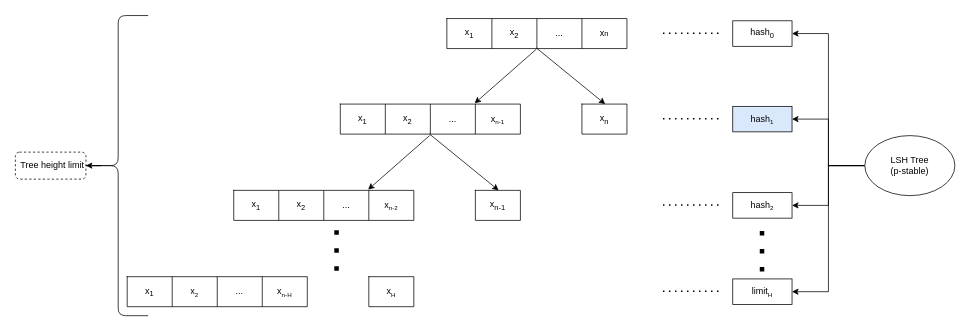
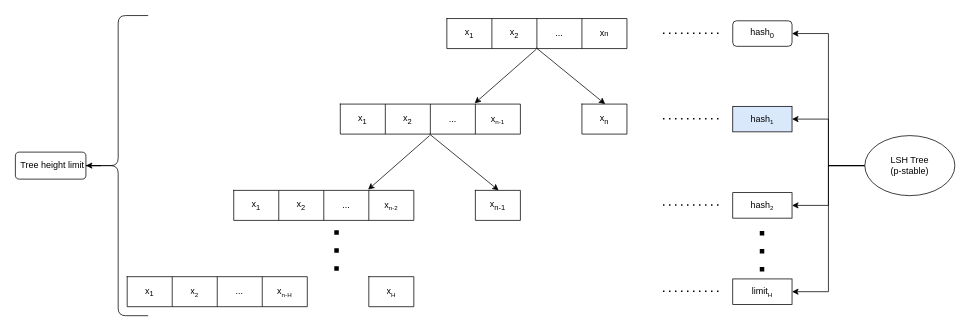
(762, 33) -> (762, 33)
(51, 165) -> (51, 165)
